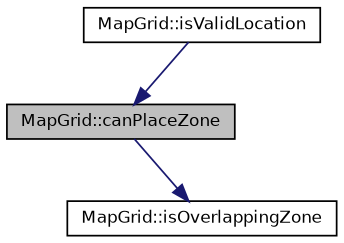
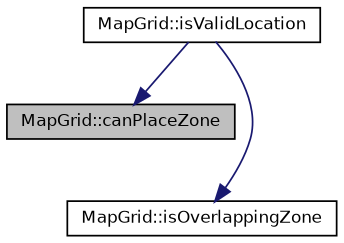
(156, 164) -> (252, 113)
